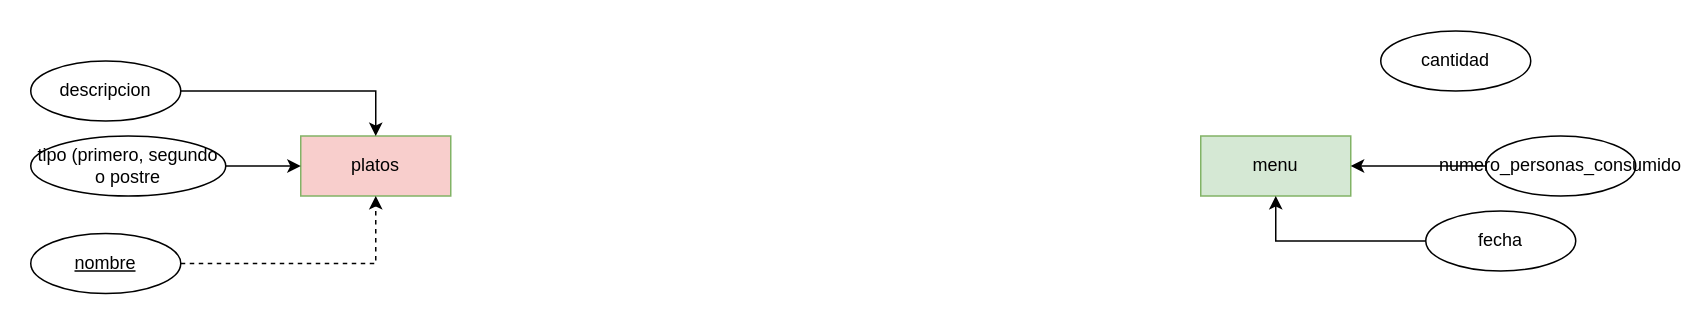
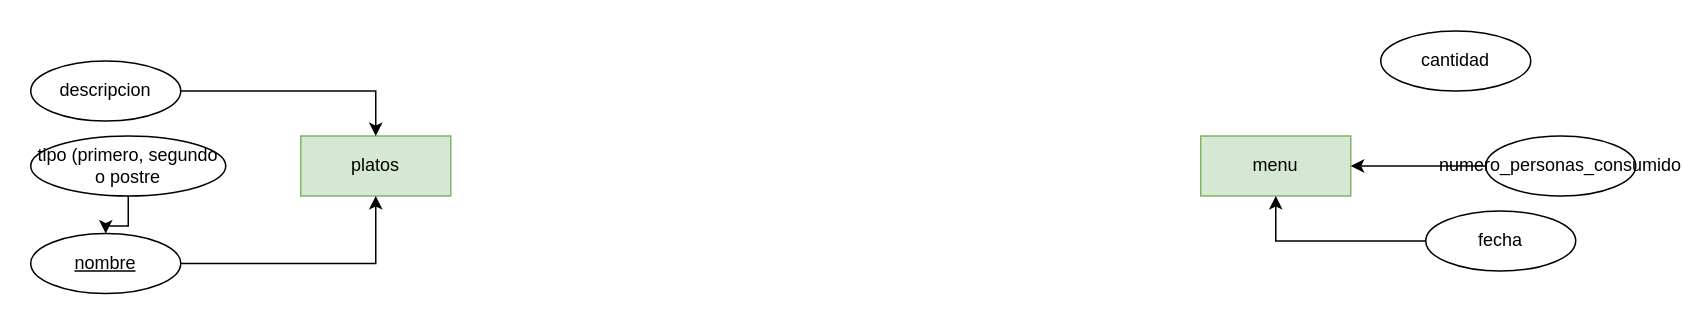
(258, 166) -> (128, 223)
(376, 166) -> (376, 166)
(308, 263) -> (308, 263)
